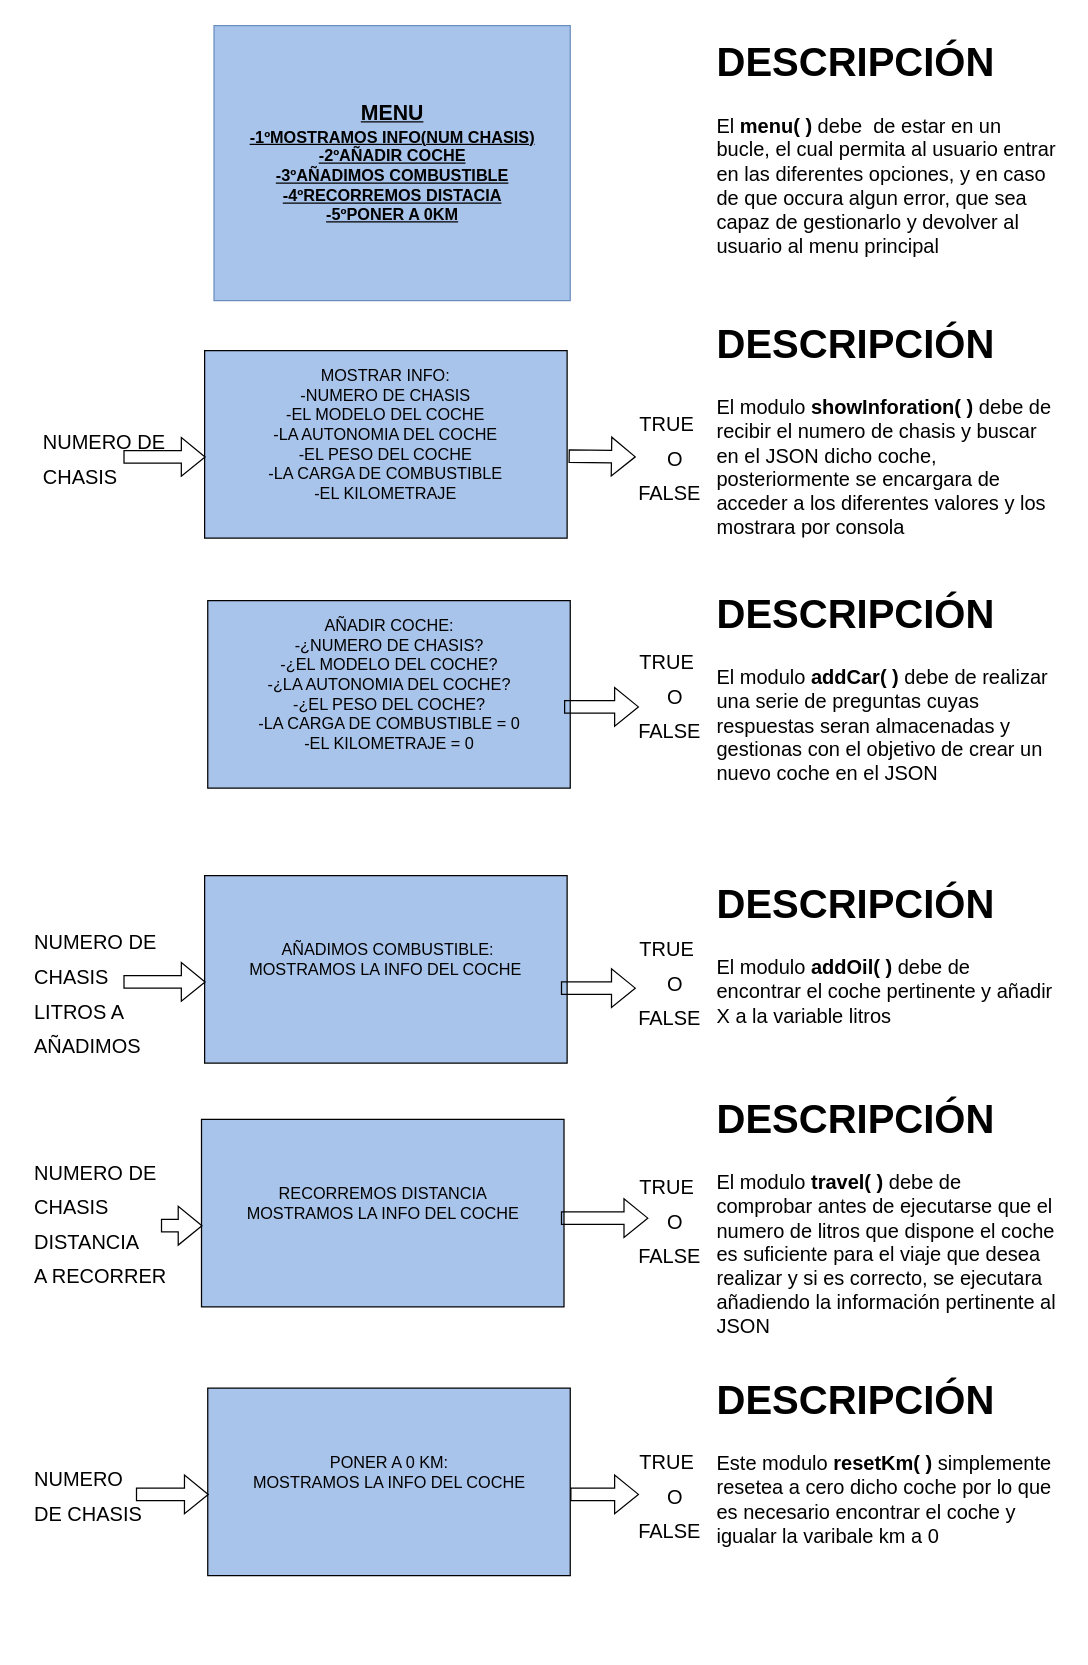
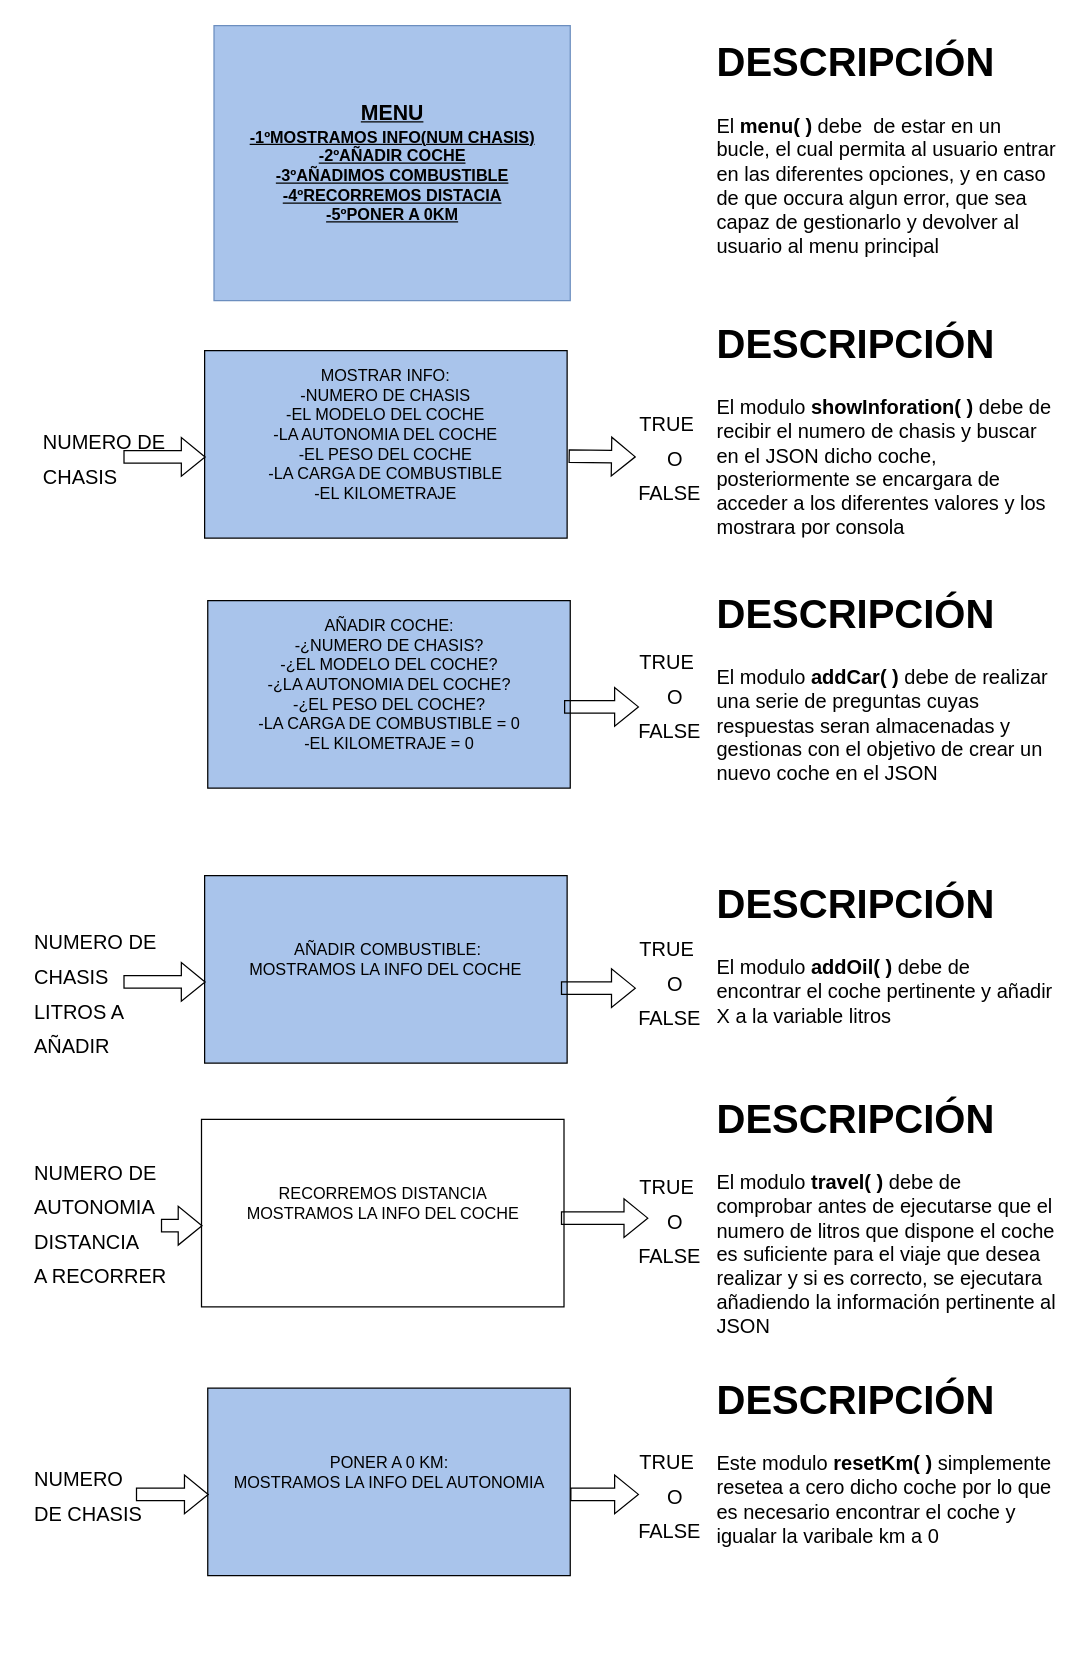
(386, 969) -> (386, 969)
(131, 992) -> (131, 992)
(383, 1213) -> (383, 1213)
(102, 1219) -> (102, 1219)
(389, 1482) -> (389, 1482)
